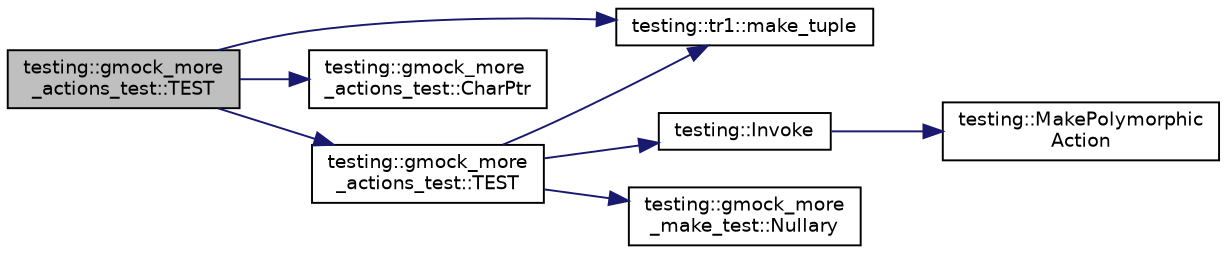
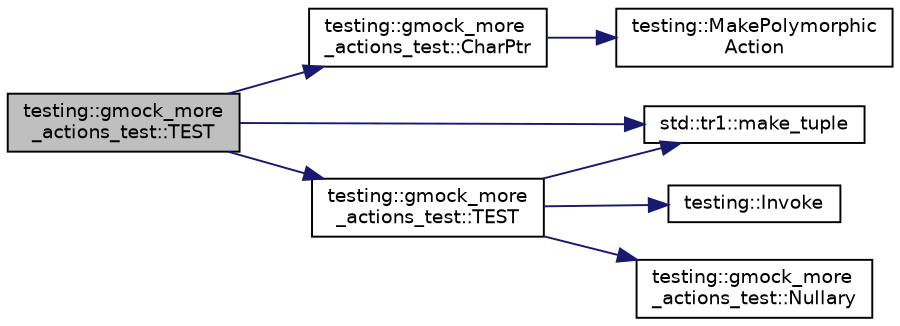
(745, 27) -> (754, 125)
(877, 131) -> (572, 38)
(745, 216) -> (754, 289)
